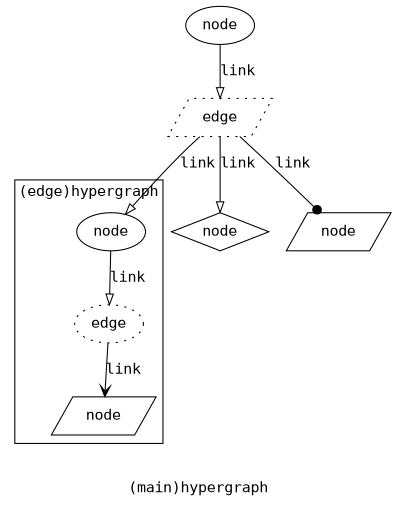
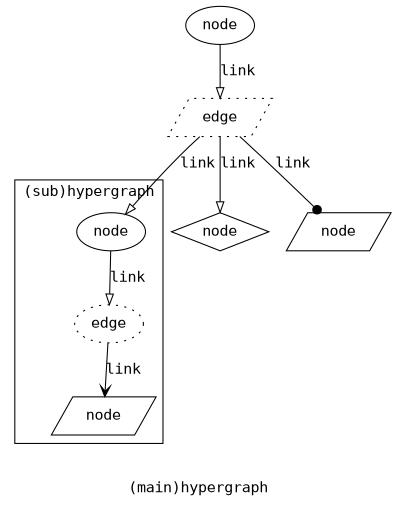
(89, 192) -> (89, 192)
